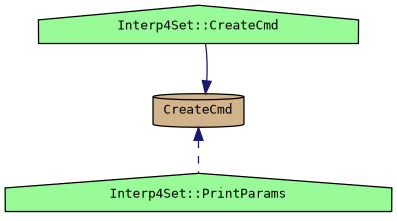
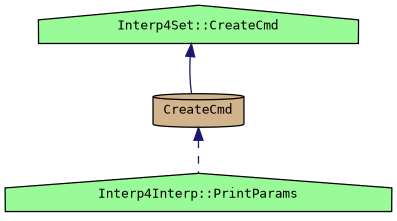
(207, 62) -> (190, 75)
(198, 194) -> (198, 194)
